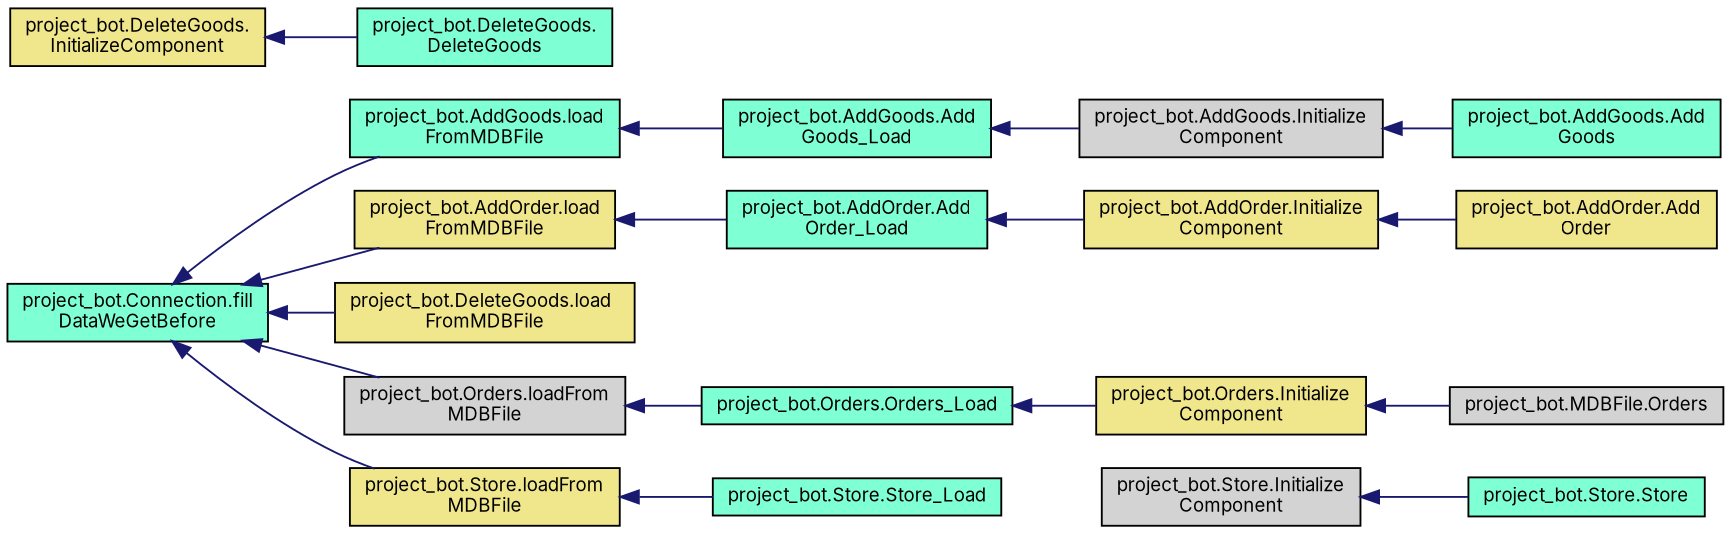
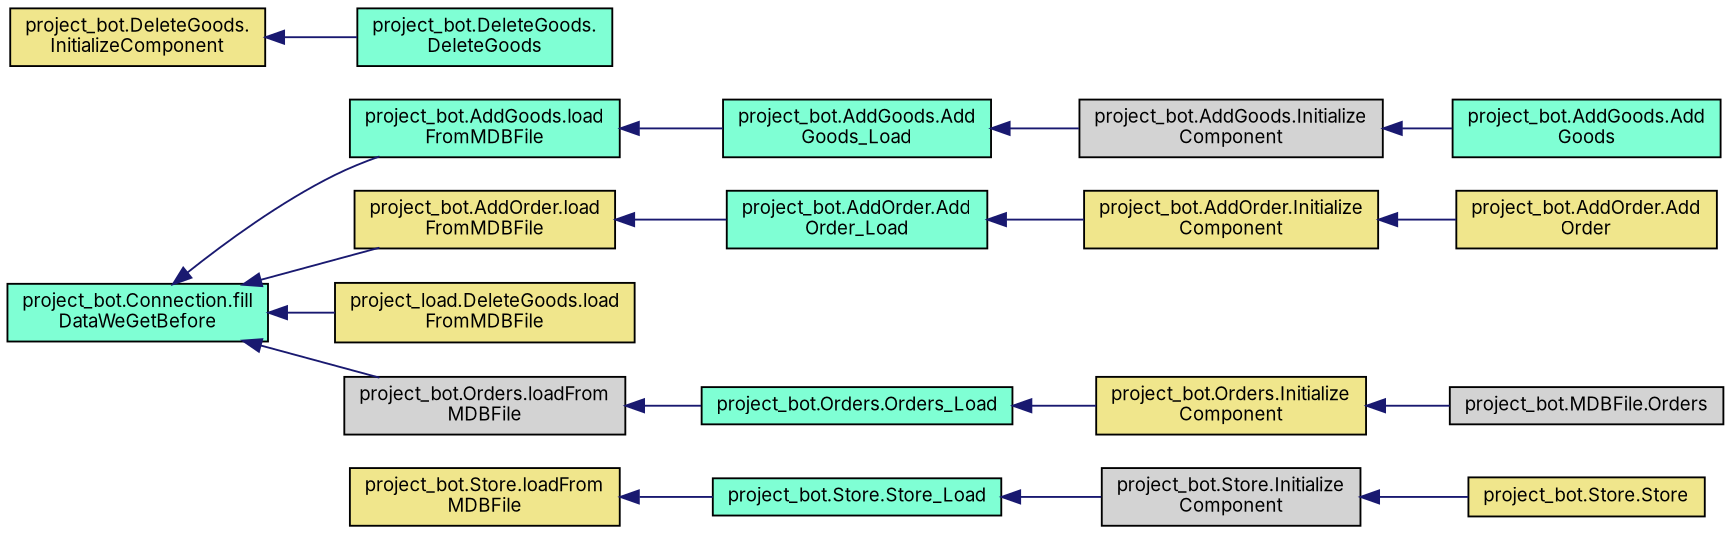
(485, 313) -> (485, 313)
(276, 418) -> none
none -> (1061, 497)
(1587, 497) -> (1587, 497)
